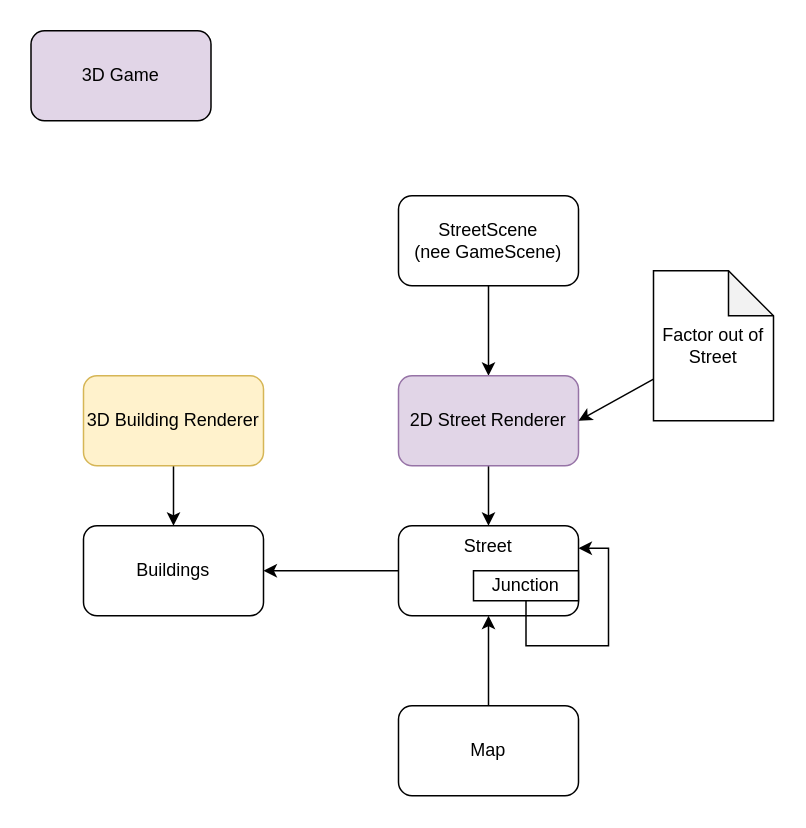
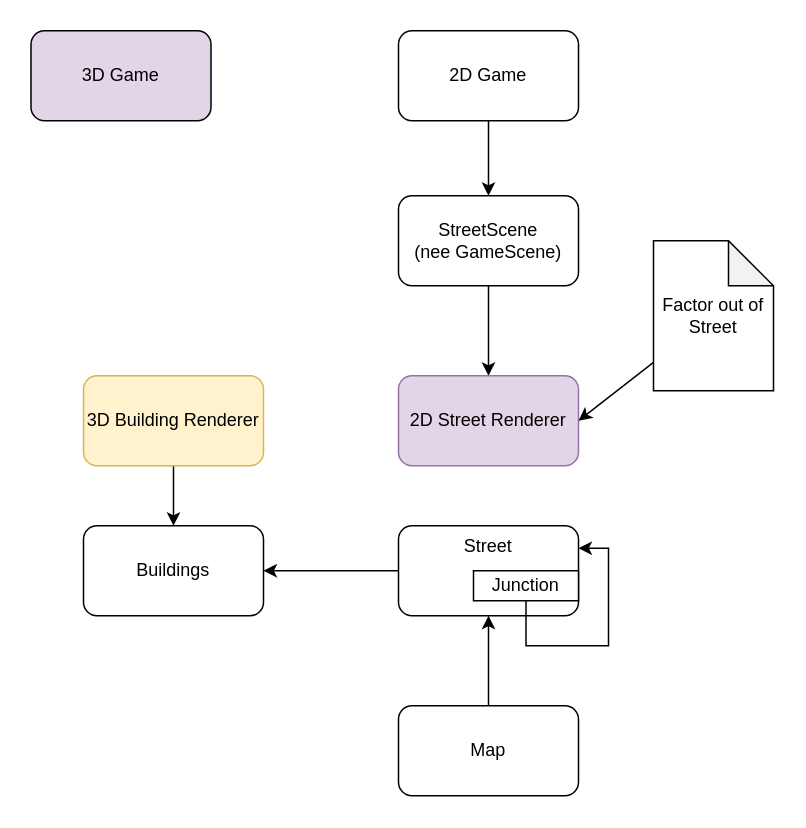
none -> (488, 76)
none -> (488, 153)
(713, 346) -> (713, 316)
(488, 491) -> none
